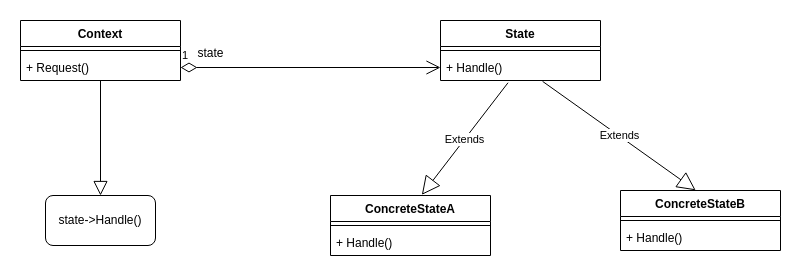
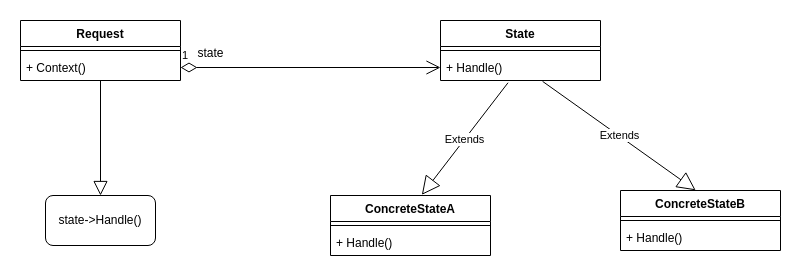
(101, 35) -> (101, 35)
(62, 69) -> (62, 69)
